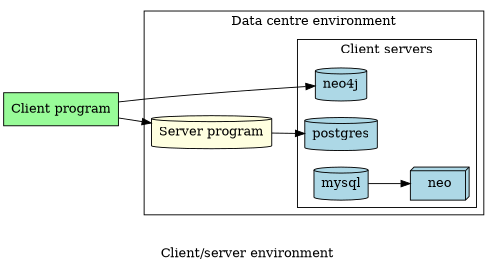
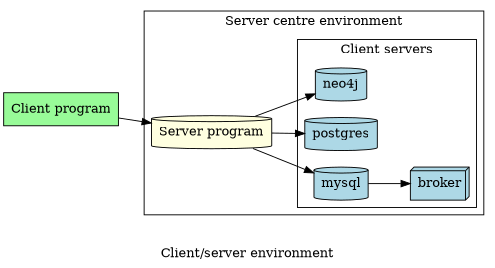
(314, 22) -> (314, 22)
(212, 93) -> (281, 107)
none -> (279, 159)
(440, 184) -> (440, 184)
